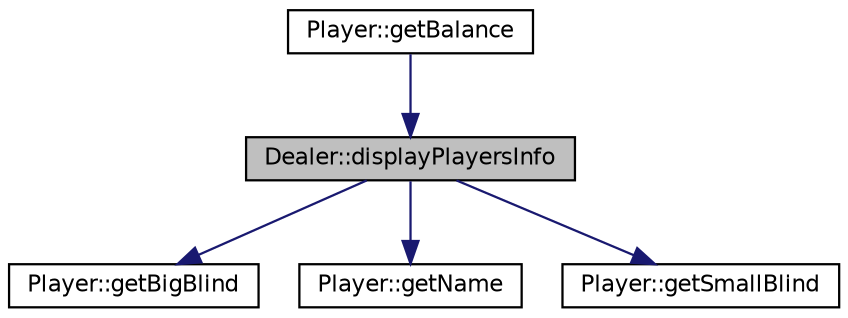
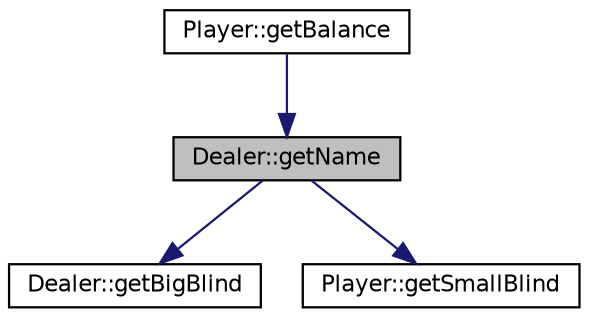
(411, 159) -> (287, 159)
(134, 286) -> (135, 286)
(411, 286) -> none
